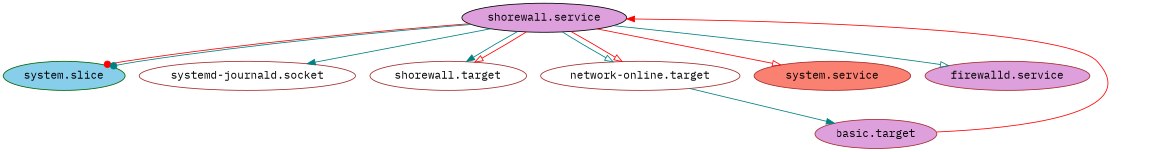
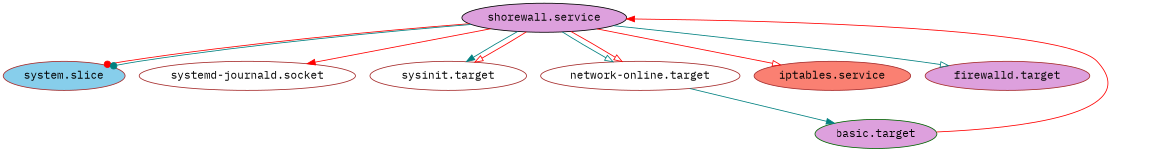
(403, 45) -> (403, 45)
(64, 76) -> (64, 76)
(448, 76) -> (448, 76)
(832, 76) -> (832, 76)
(1007, 76) -> (1007, 76)
(876, 134) -> (876, 134)
